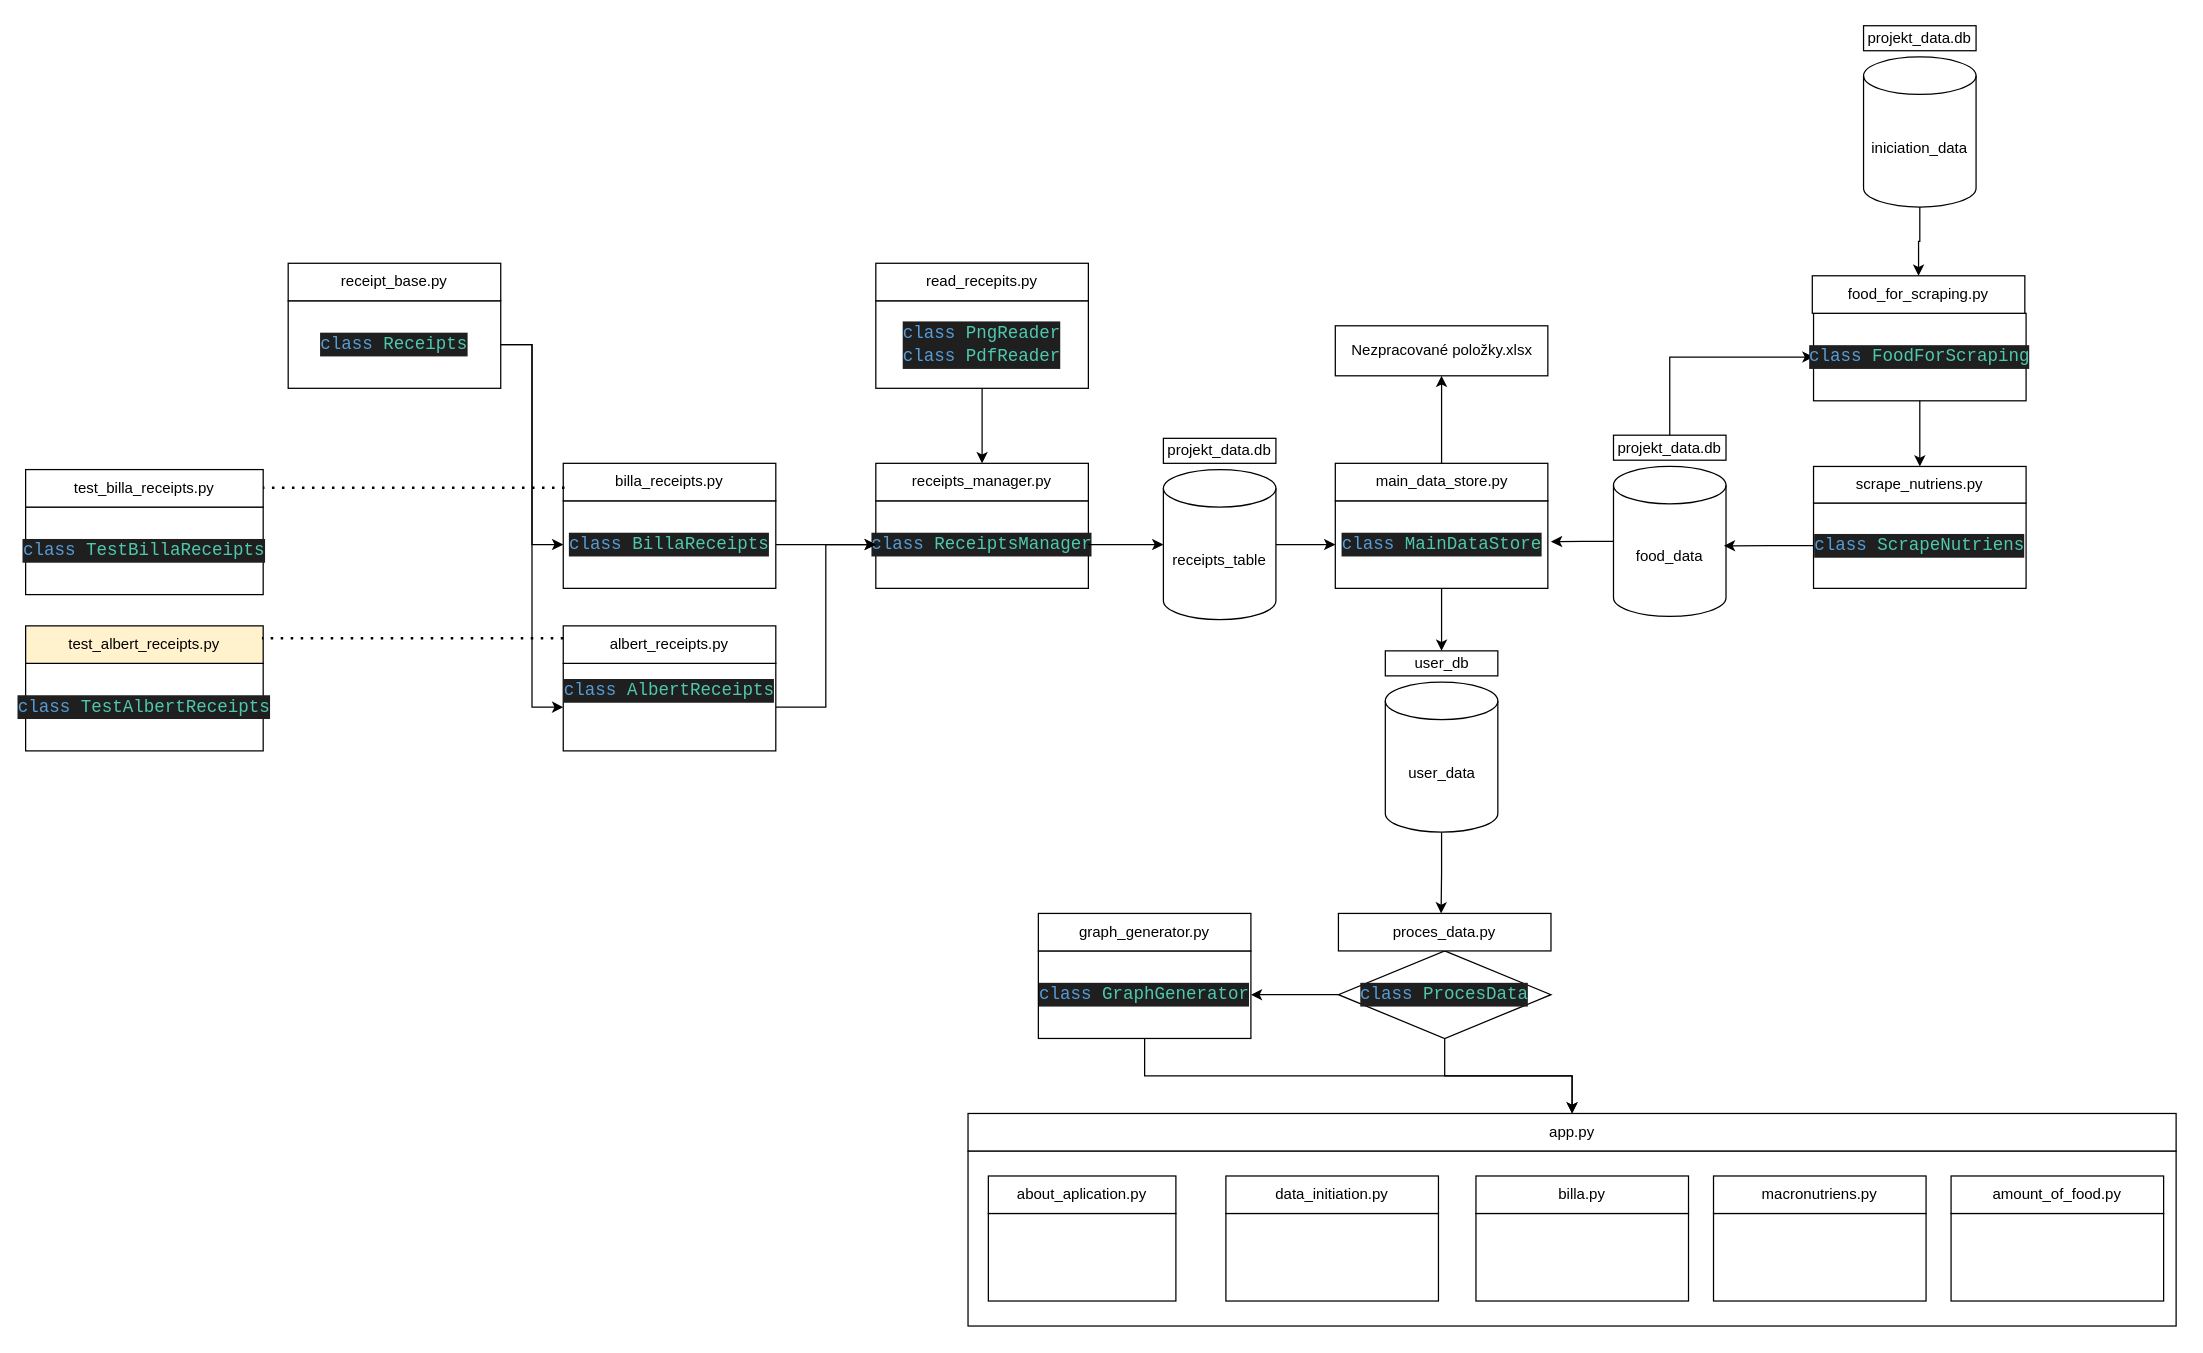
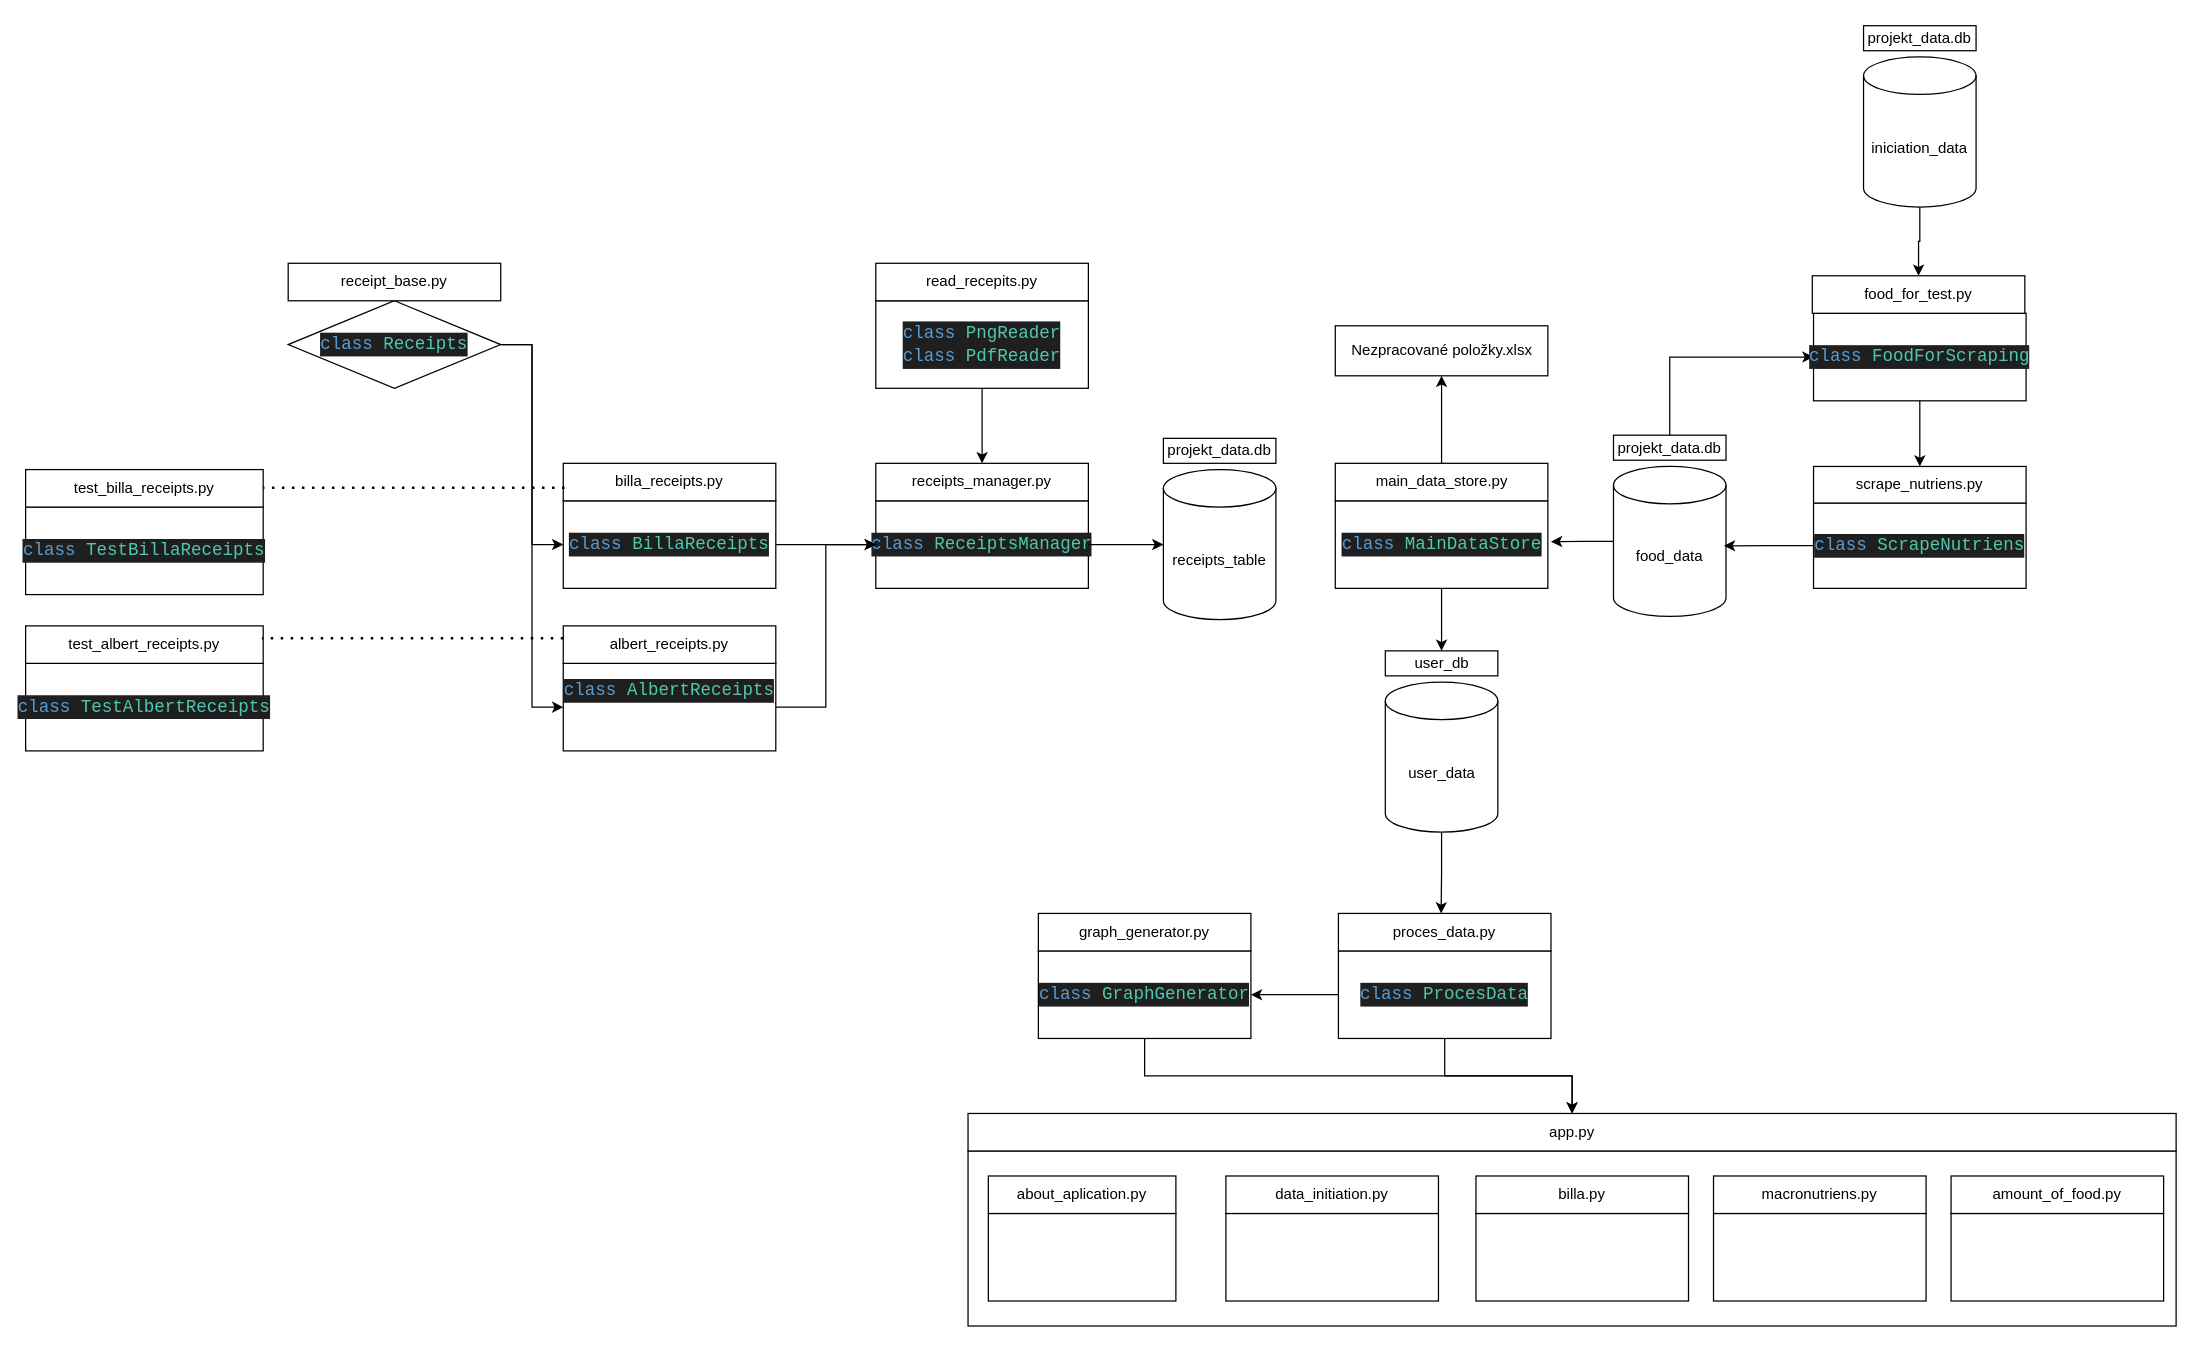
(1918, 294) -> (1918, 294)
(394, 344) -> (394, 344)
(1301, 544) -> none
(144, 644) -> (144, 644)
(1444, 994) -> (1444, 994)
